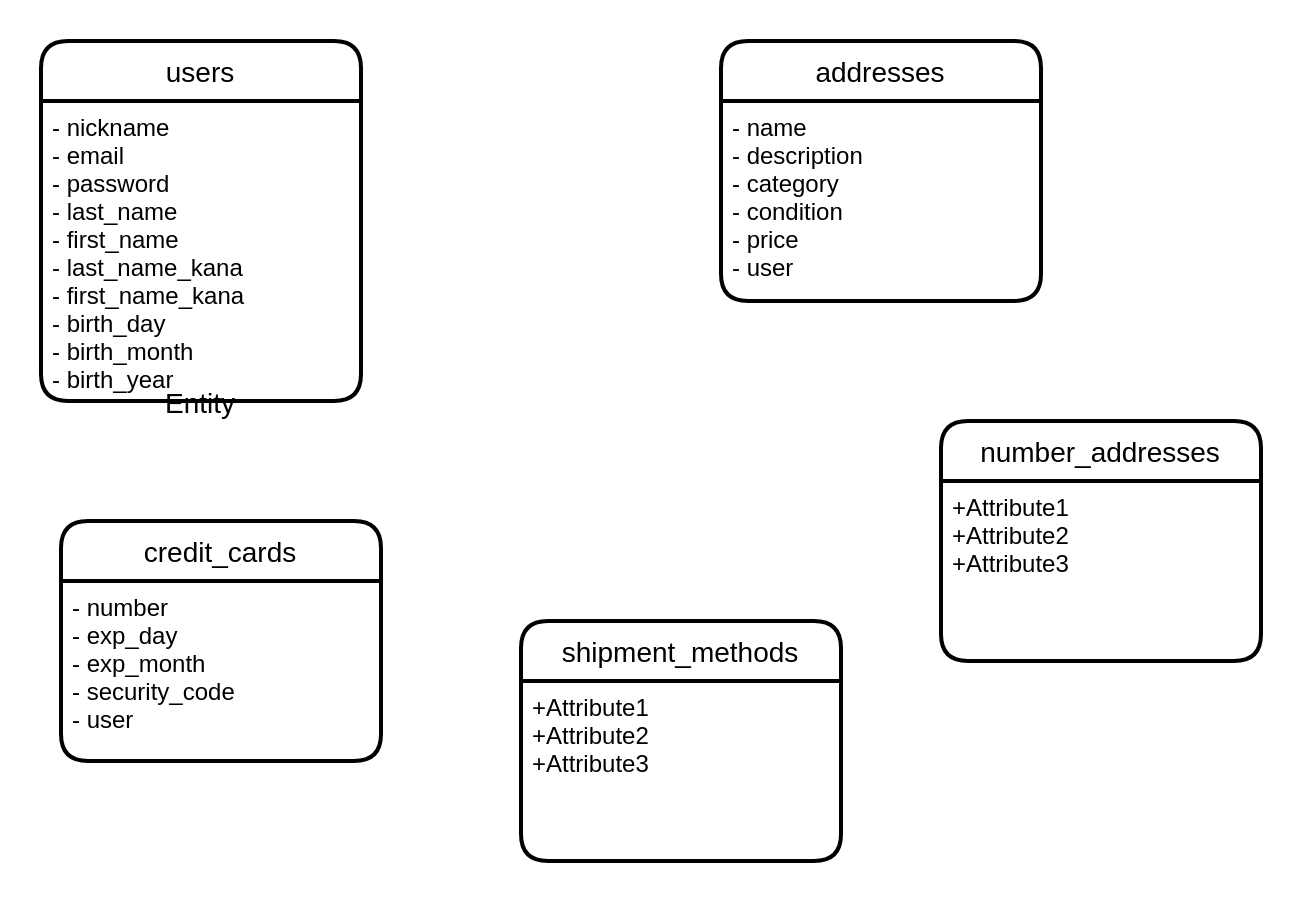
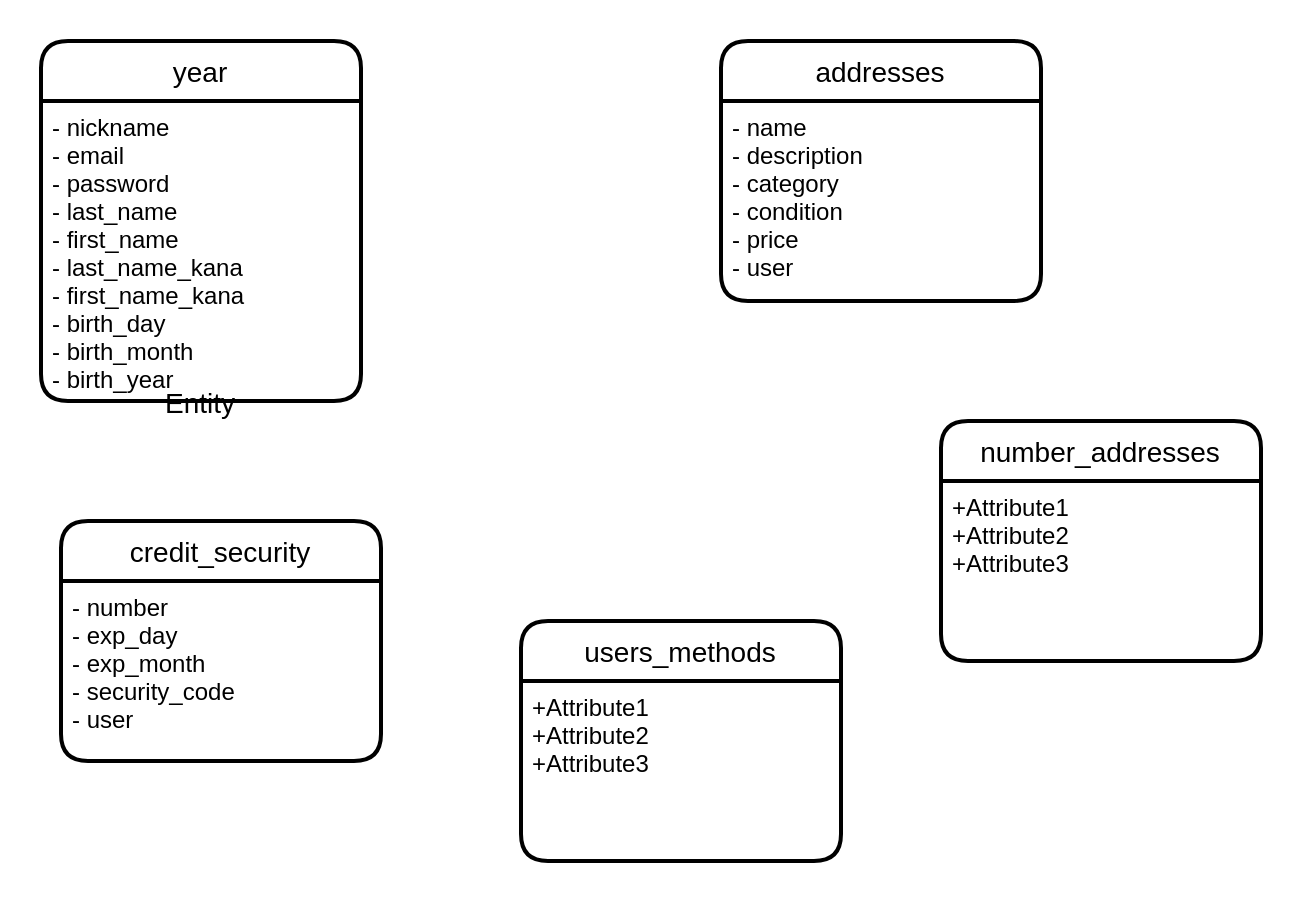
(200, 73) -> (200, 73)
(220, 553) -> (220, 553)
(680, 653) -> (680, 653)
